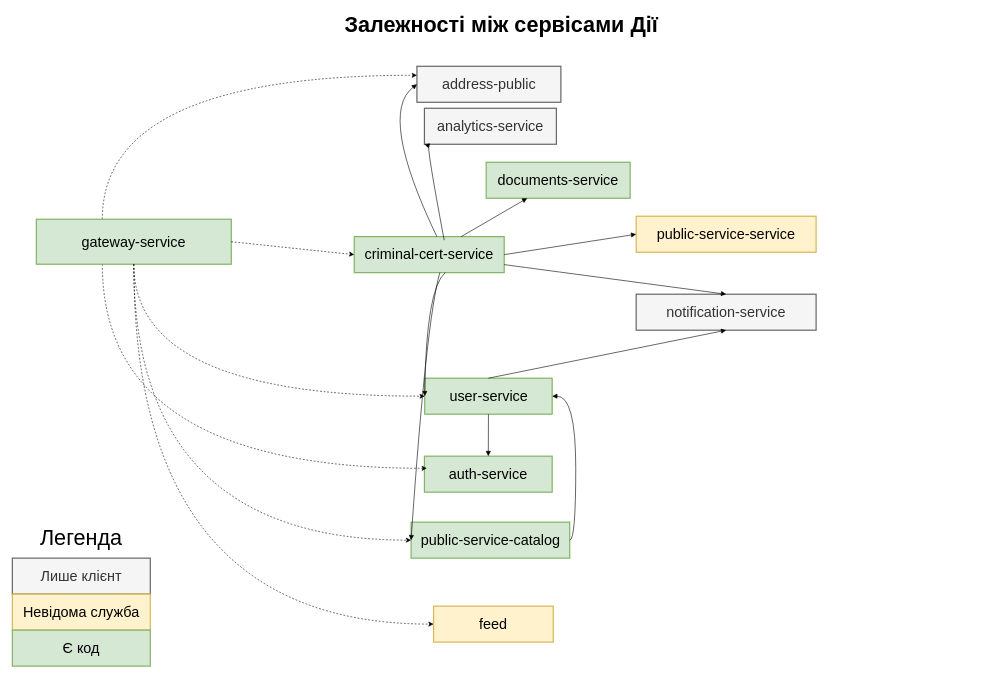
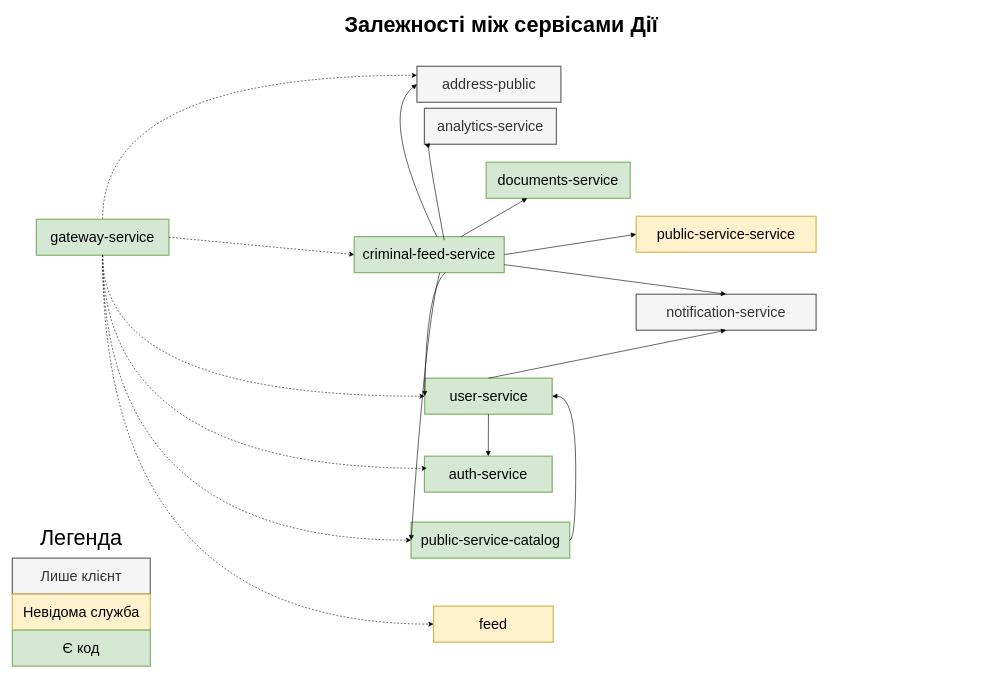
(134, 242) -> (103, 237)
(429, 255) -> (429, 255)
